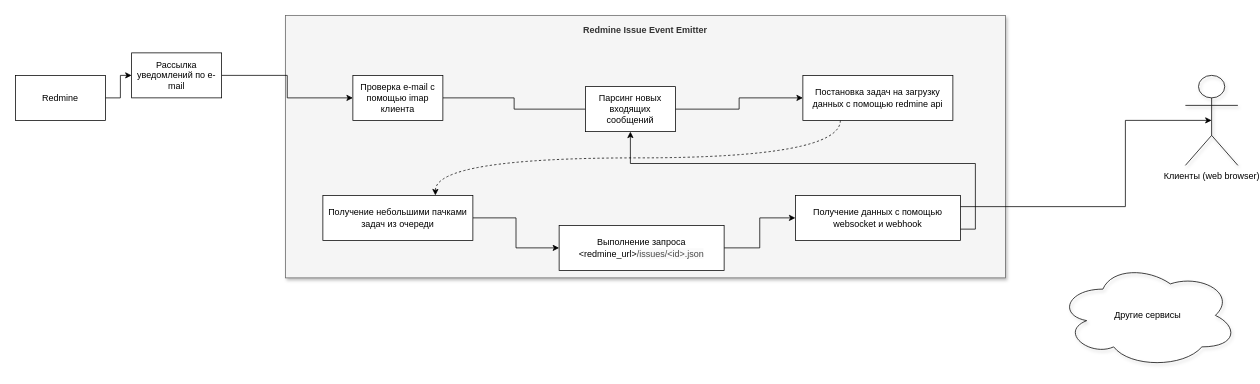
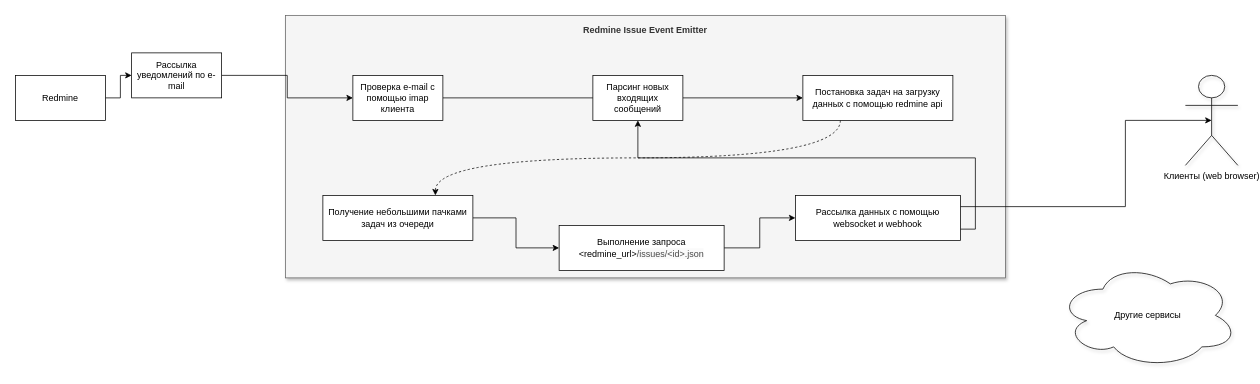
(630, 109) -> (638, 98)
(878, 218) -> (878, 218)
